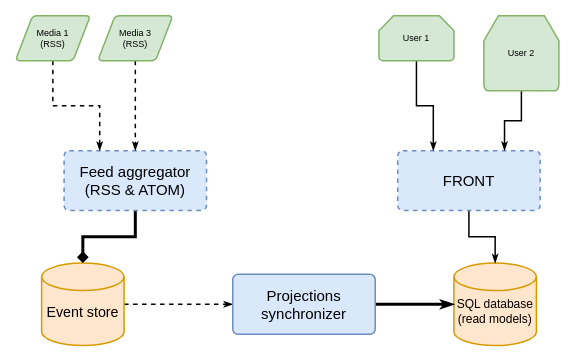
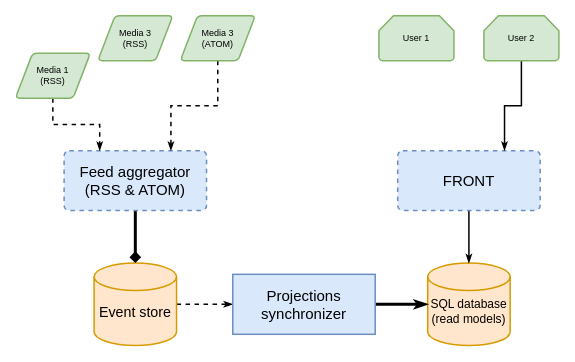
(53, 38) -> (53, 75)
none -> (218, 38)
(522, 53) -> (522, 38)
(135, 102) -> none
none -> (199, 105)
(421, 105) -> none
(83, 304) -> (135, 304)
(304, 304) -> (304, 304)
(495, 304) -> (469, 304)
